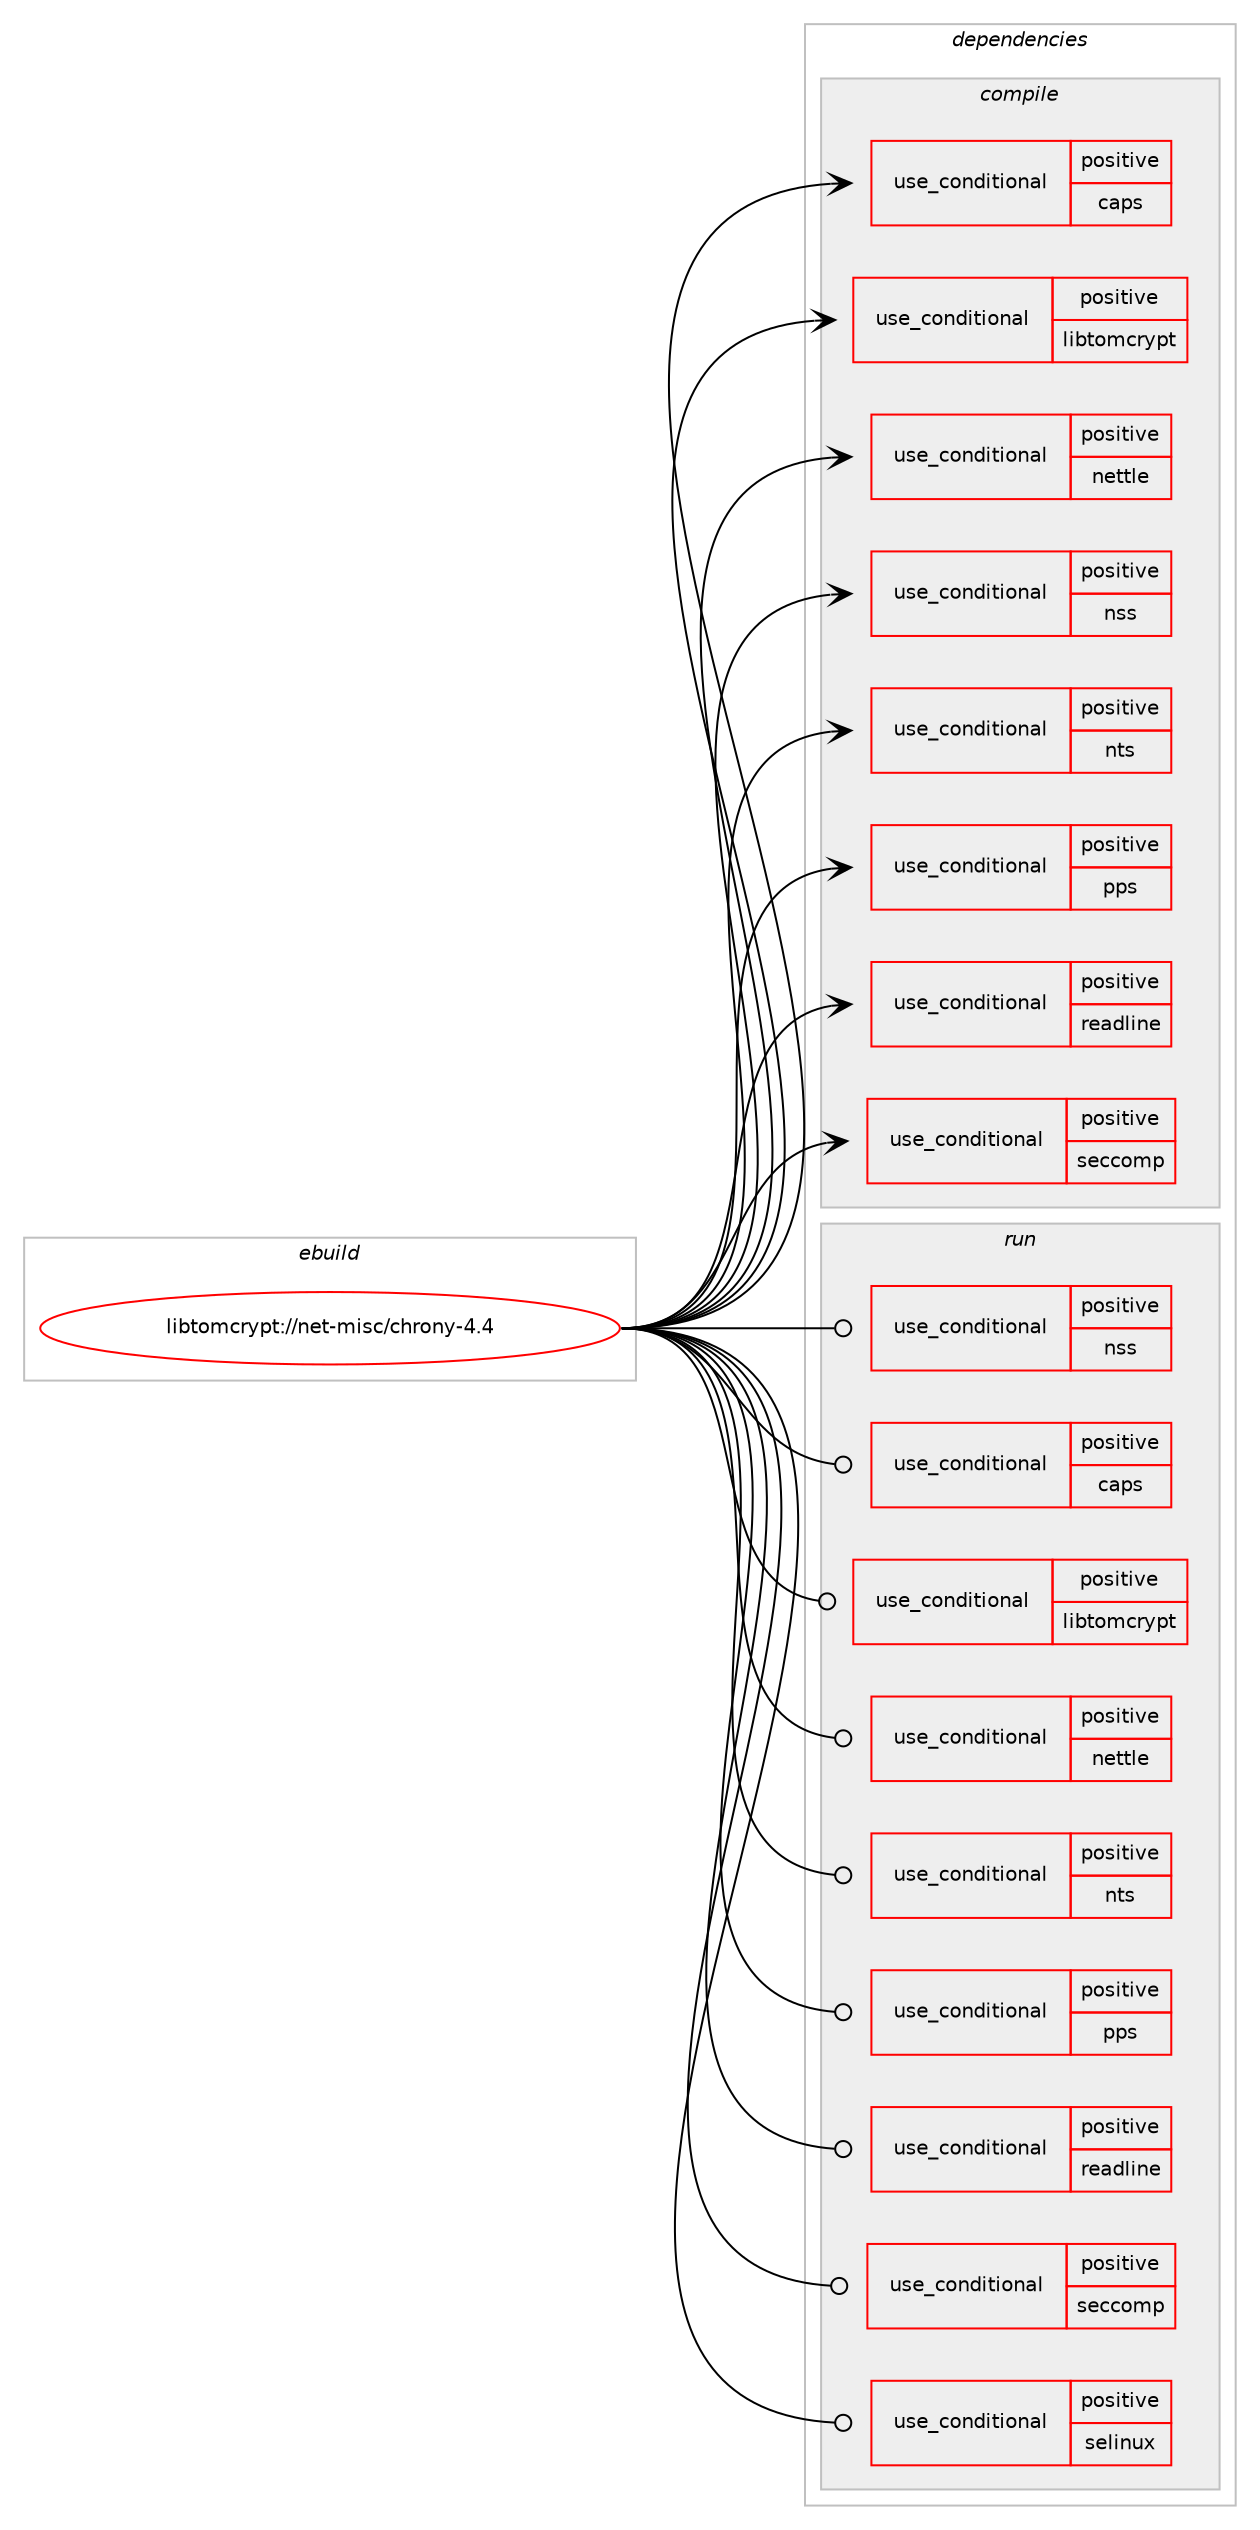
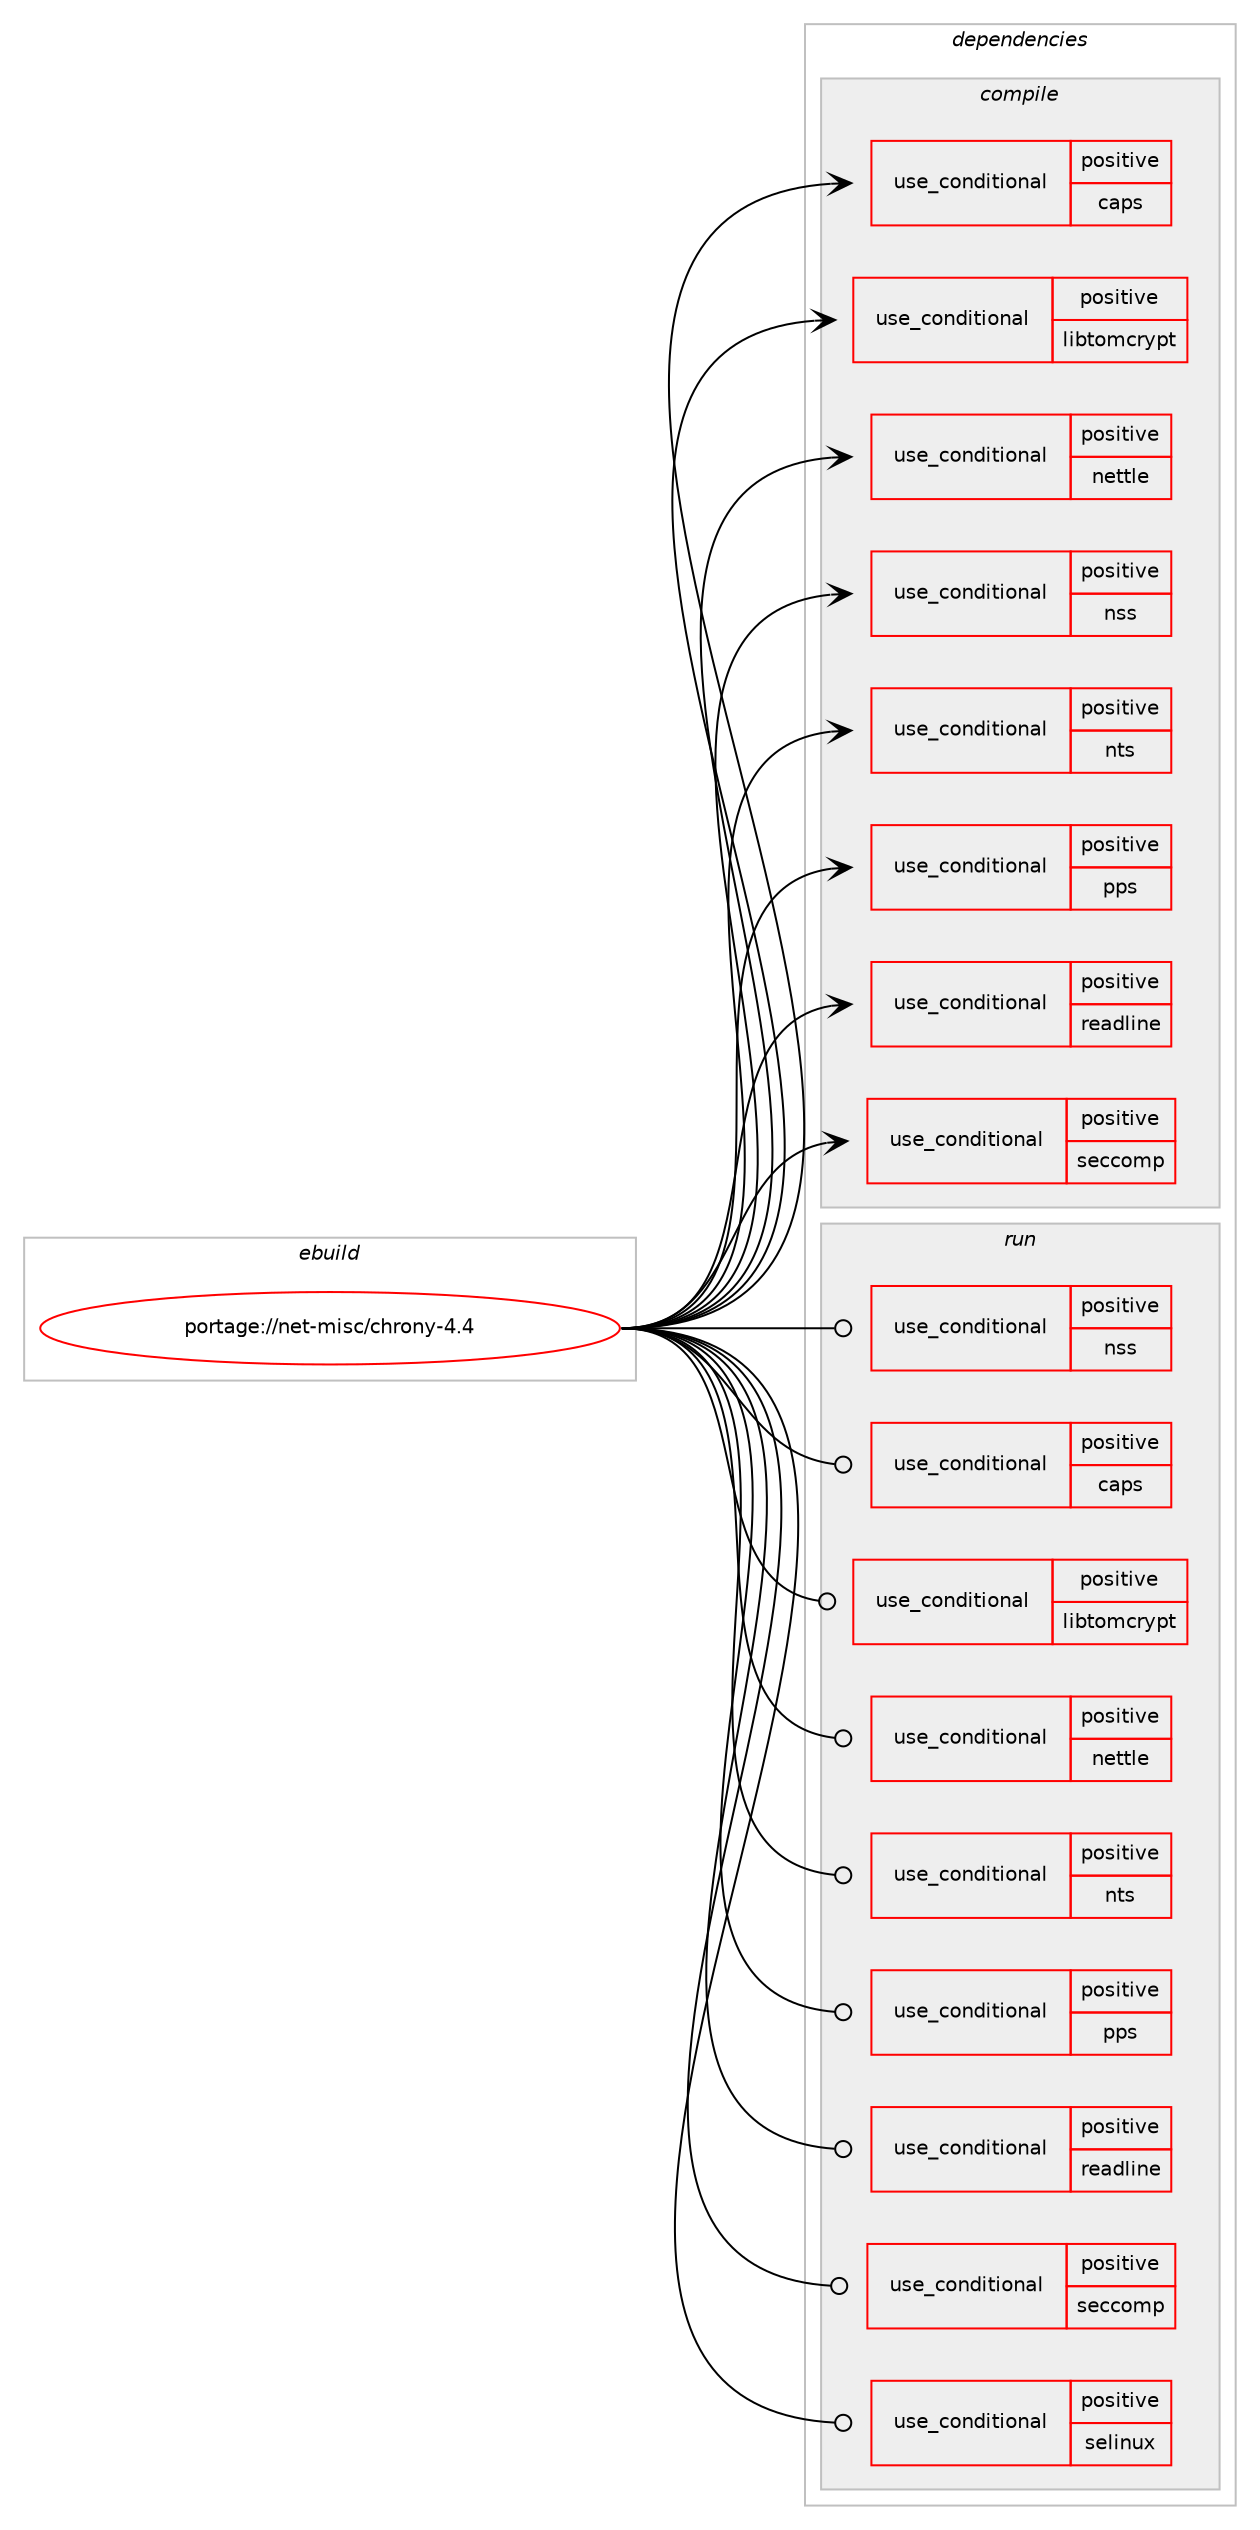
(330, 1328) -> (330, 1328)
